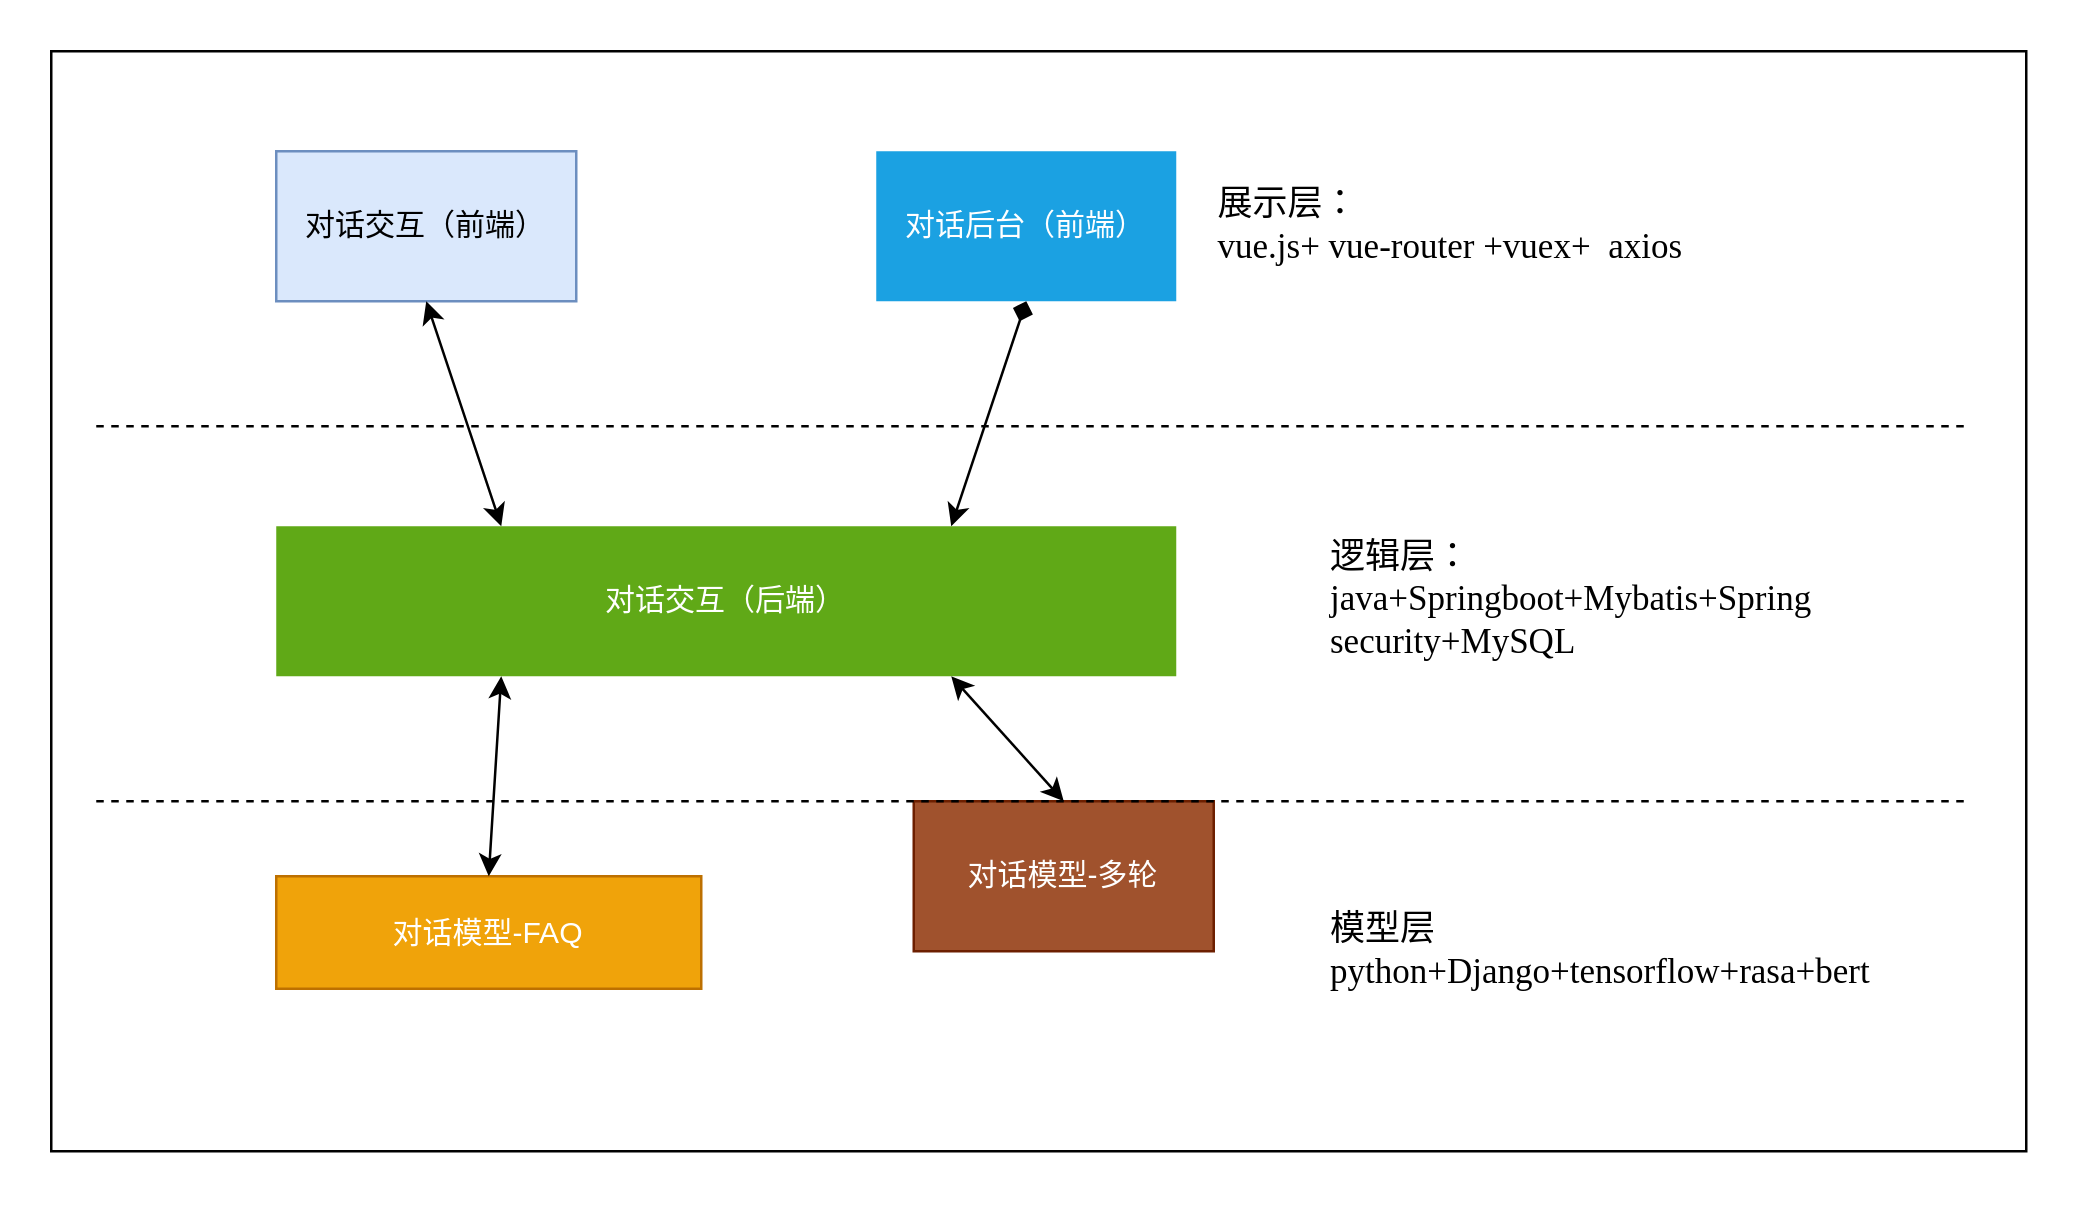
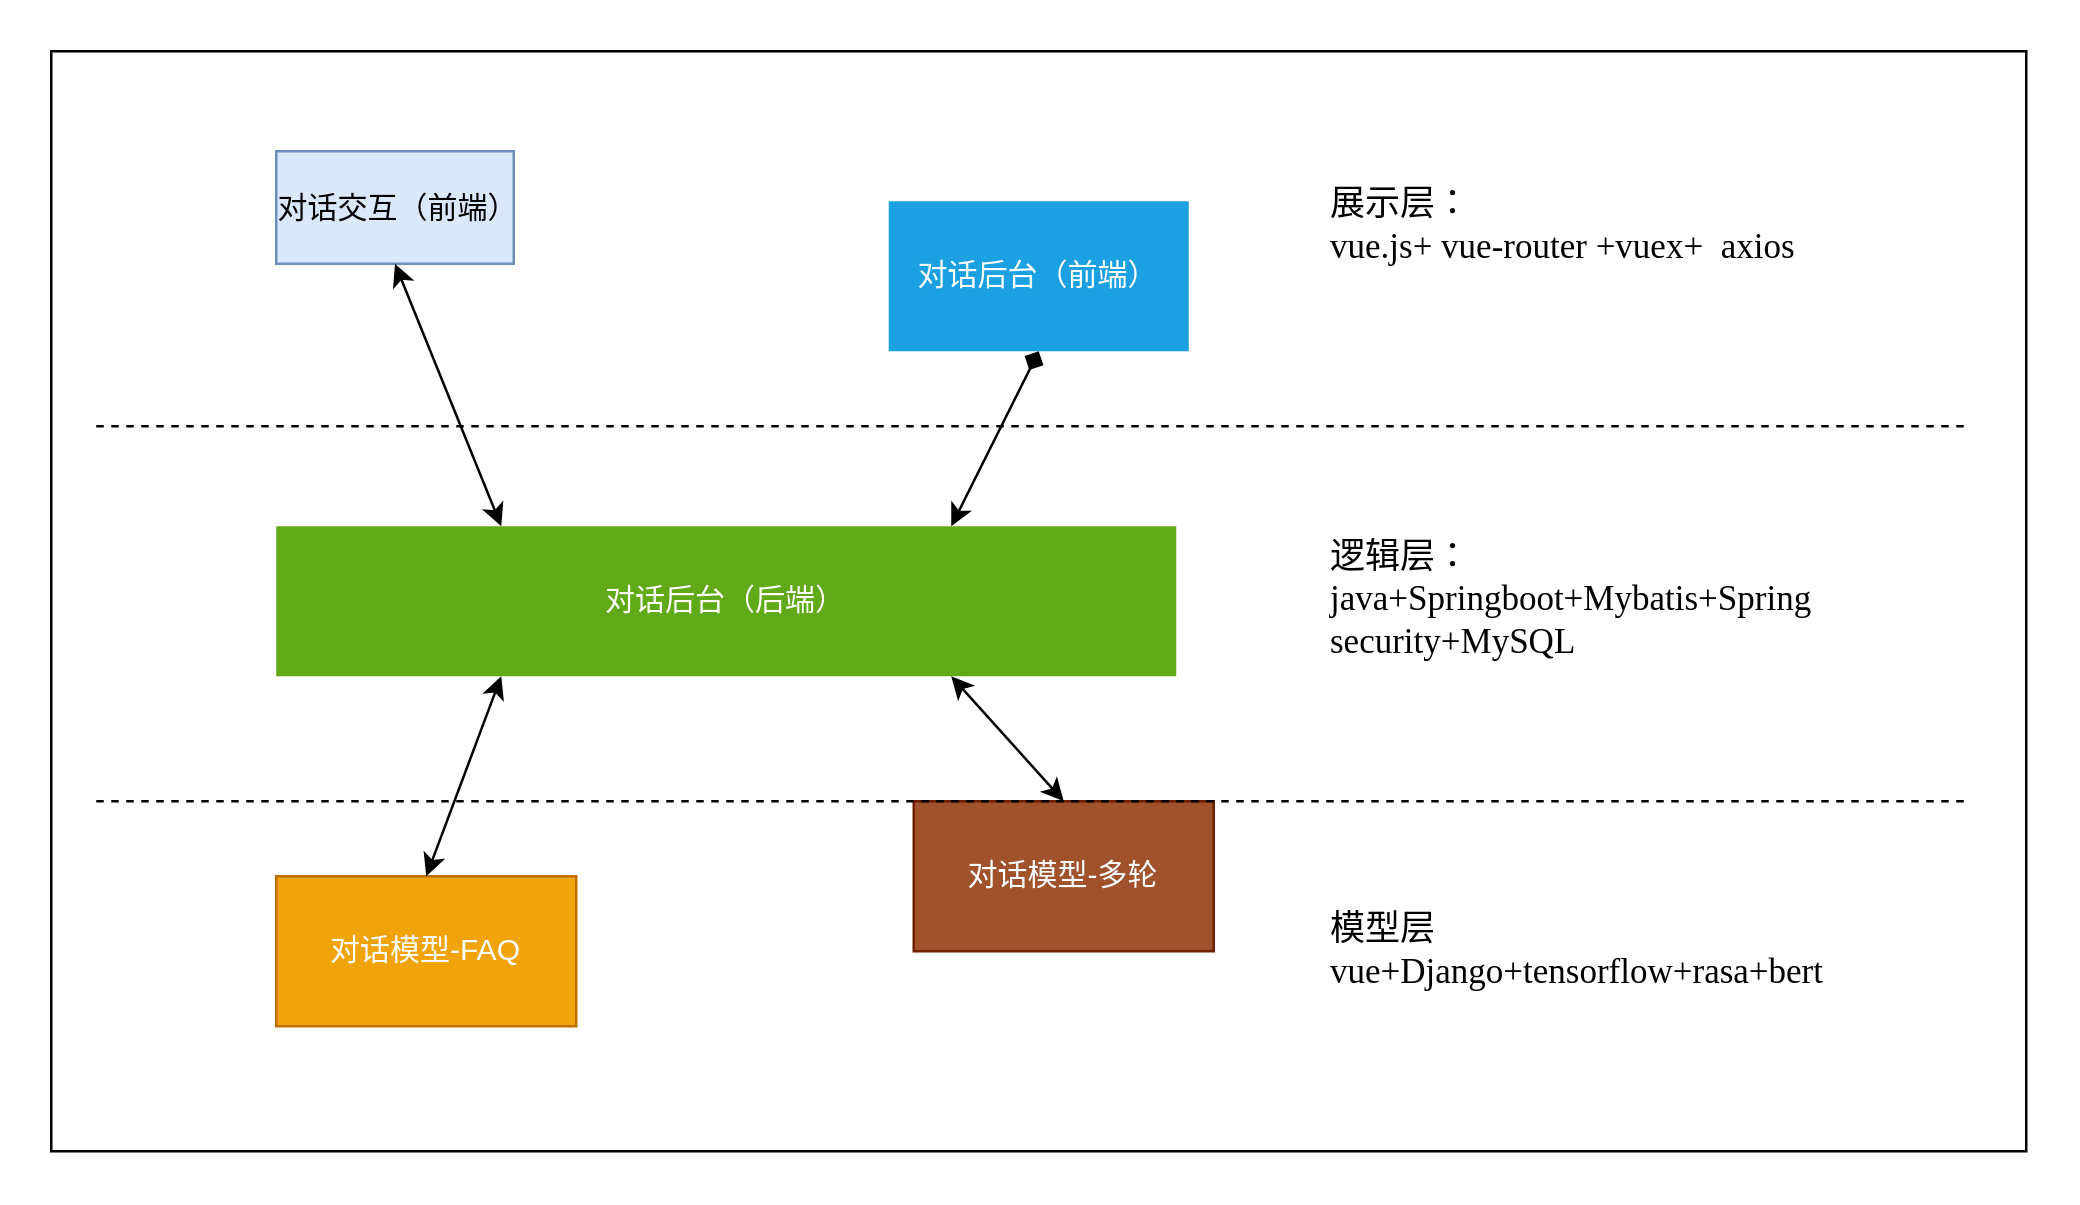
(426, 226) -> (395, 208)
(1026, 226) -> (1039, 276)
(1514, 226) -> (1626, 226)
(726, 601) -> (726, 601)
(489, 933) -> (426, 951)
(1629, 951) -> (1629, 951)
